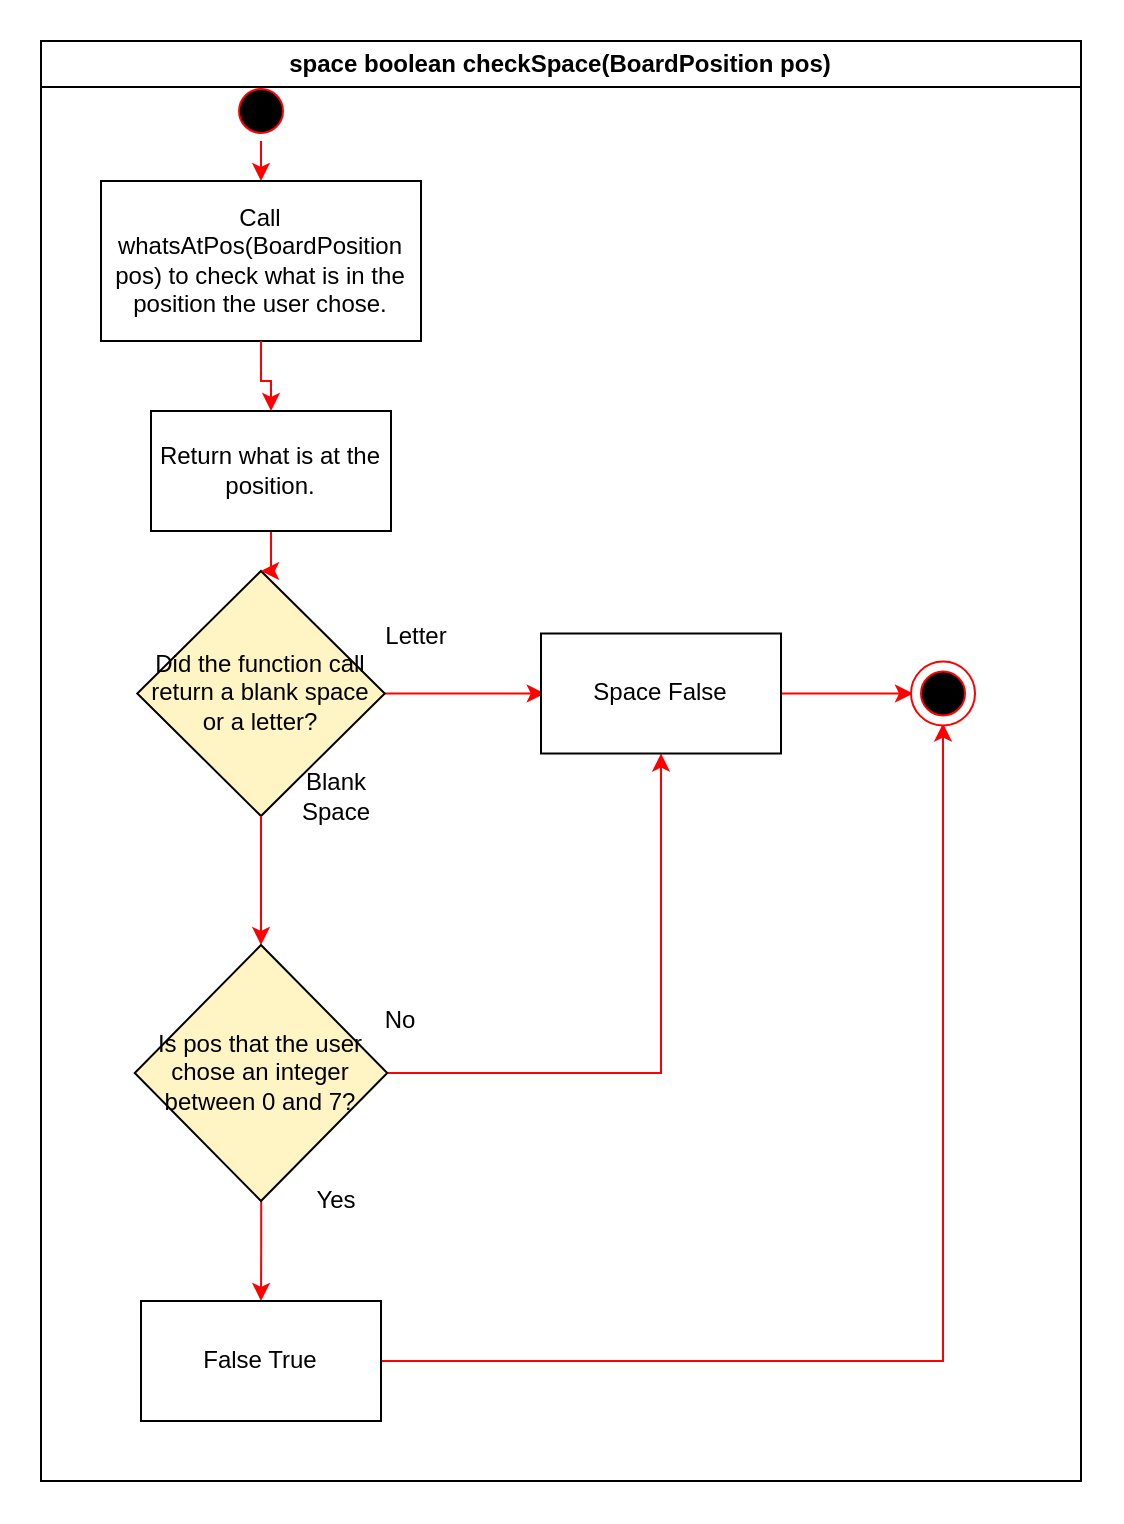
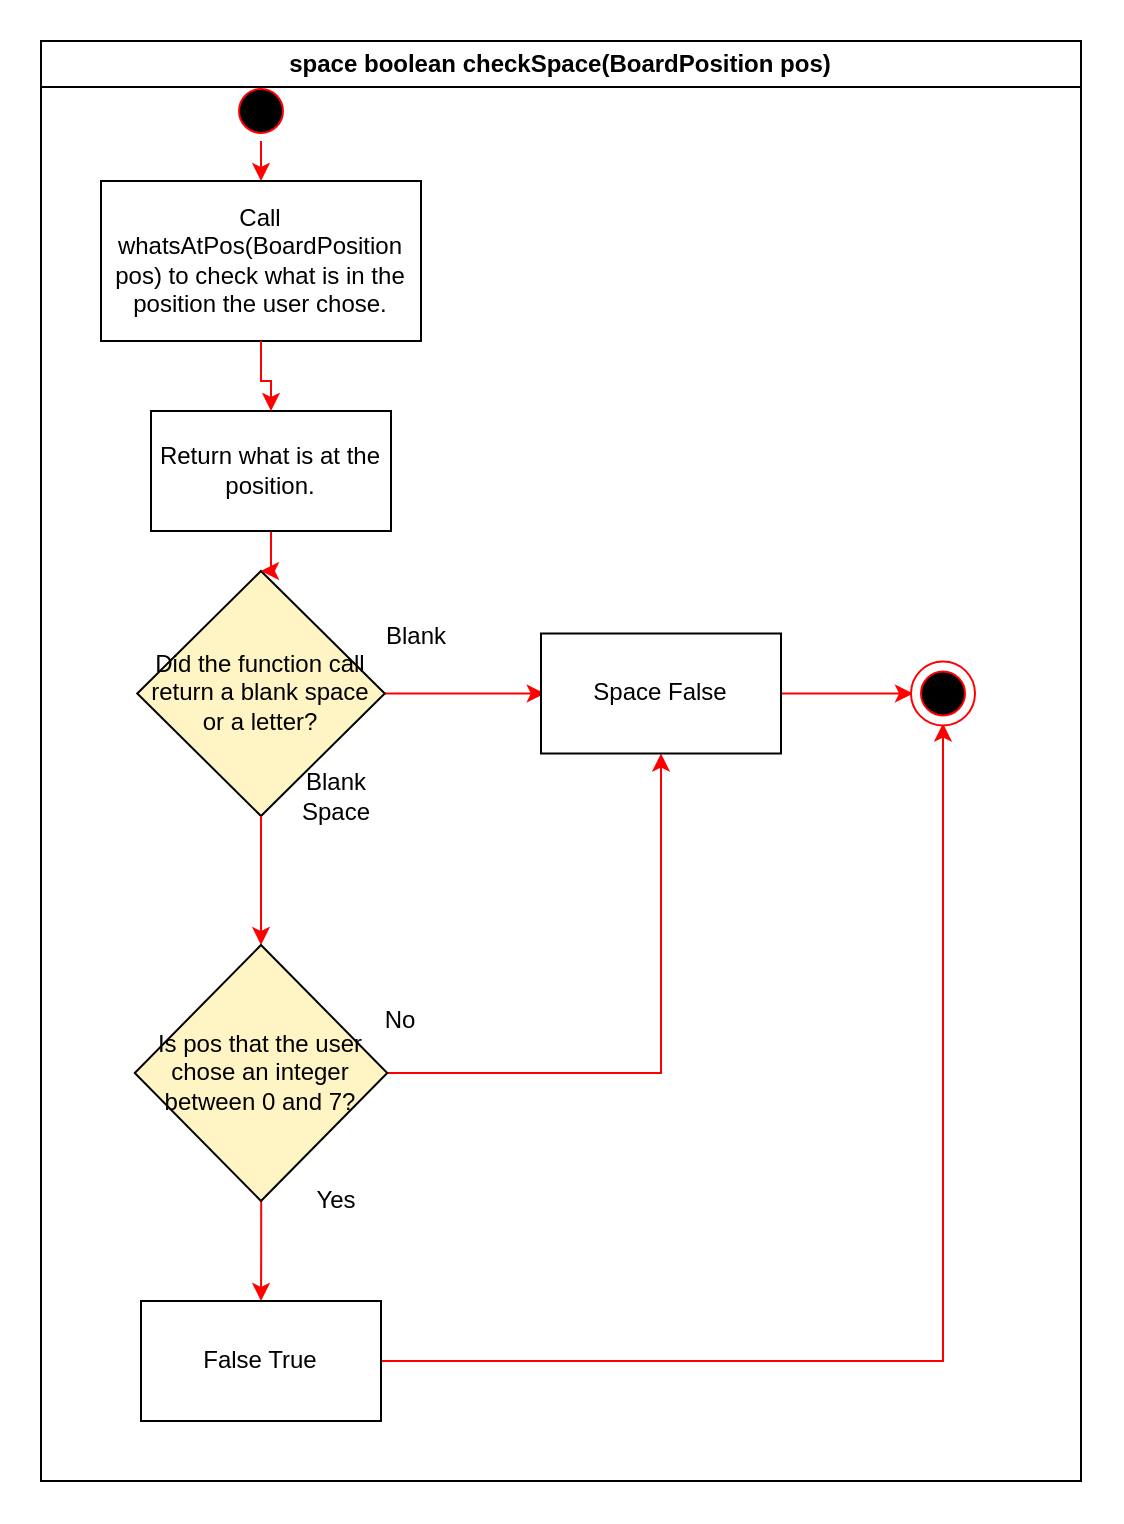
(417, 637) -> (417, 637)
